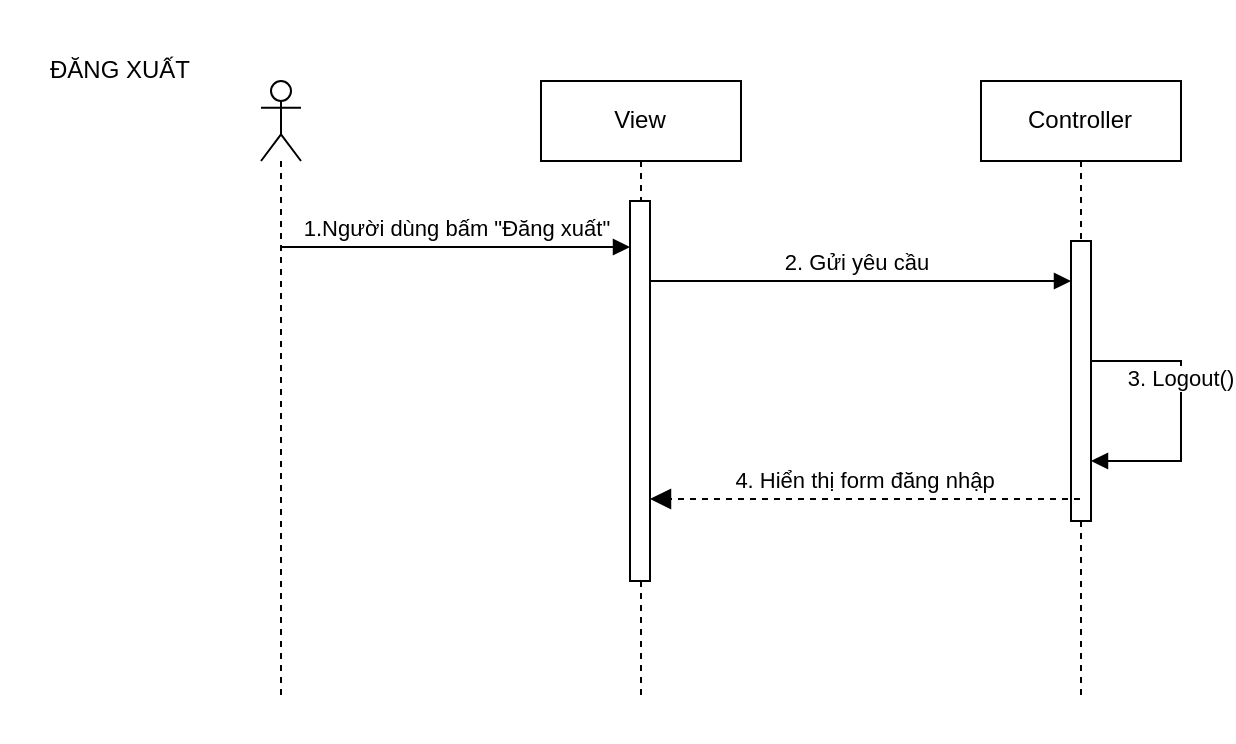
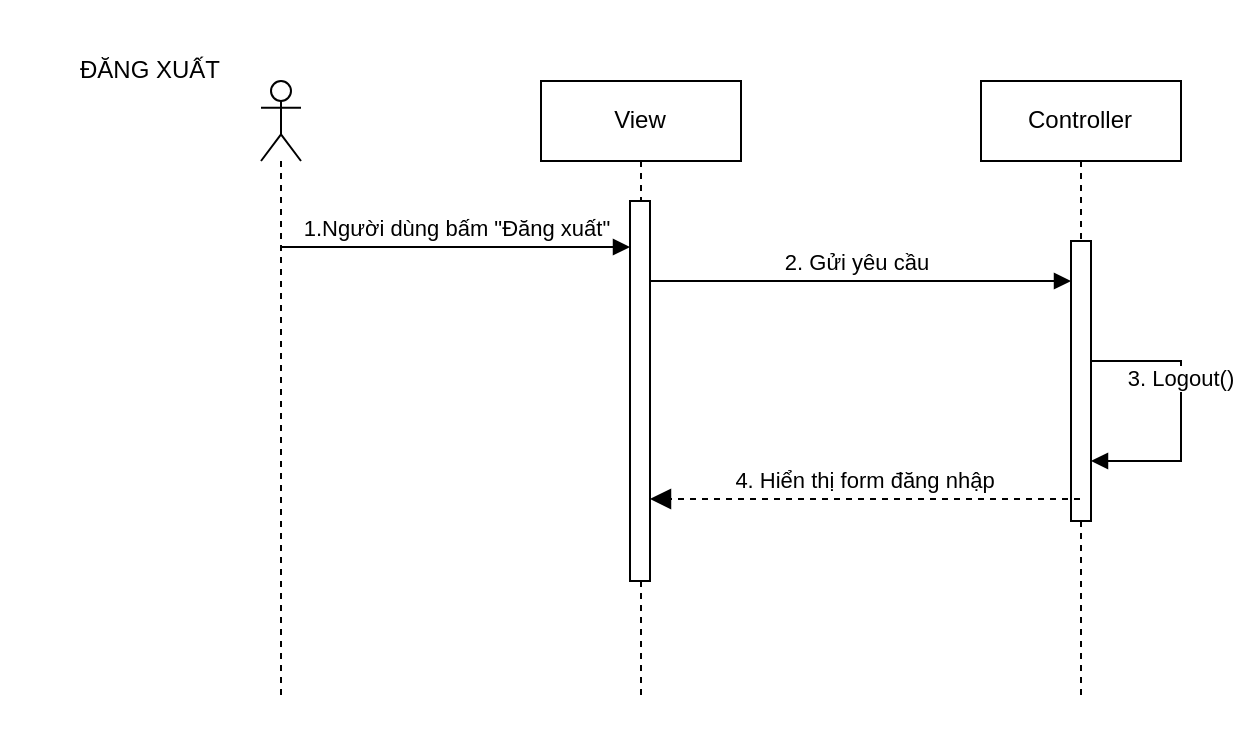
(121, 71) -> (151, 71)
